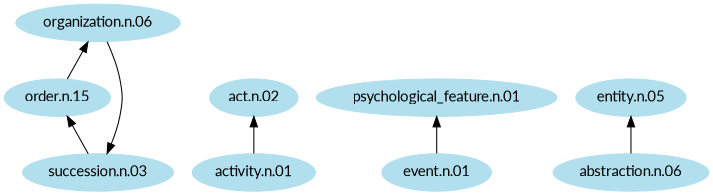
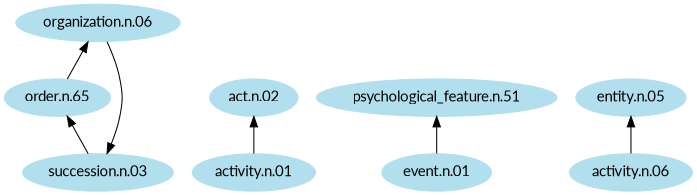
(57, 98) -> (57, 98)
(437, 98) -> (437, 98)
(631, 172) -> (631, 172)
